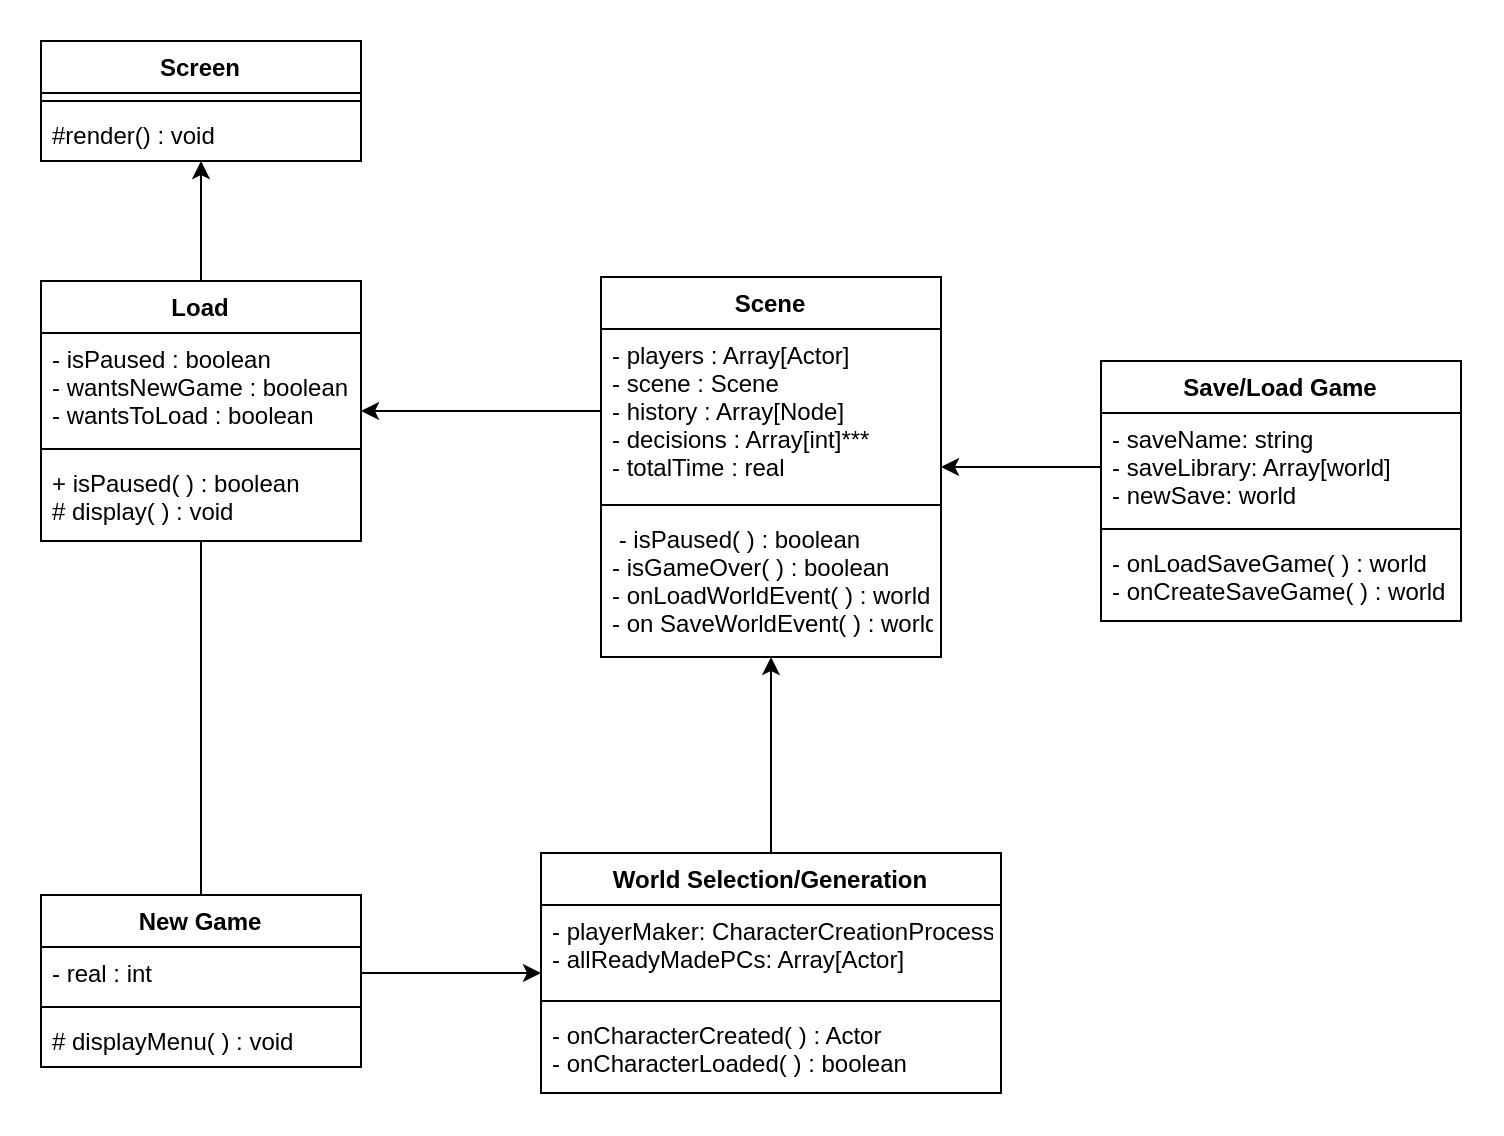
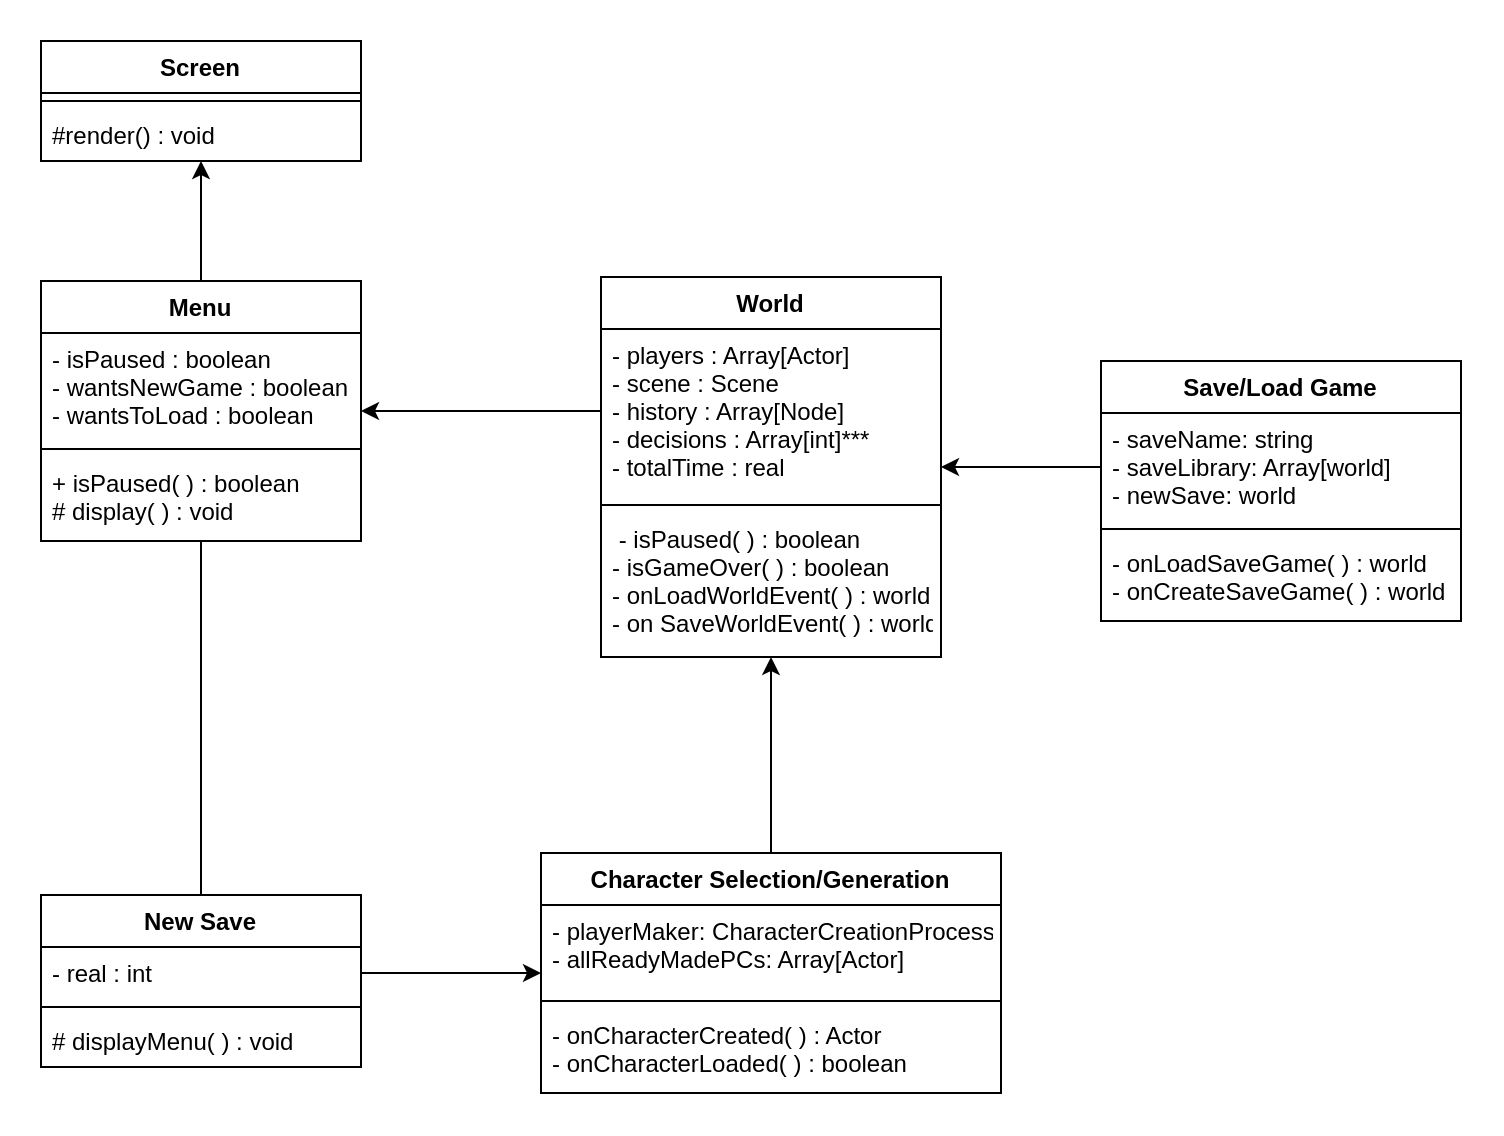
(770, 304) -> (770, 304)
(200, 308) -> (200, 308)
(770, 880) -> (770, 880)
(200, 922) -> (200, 922)
